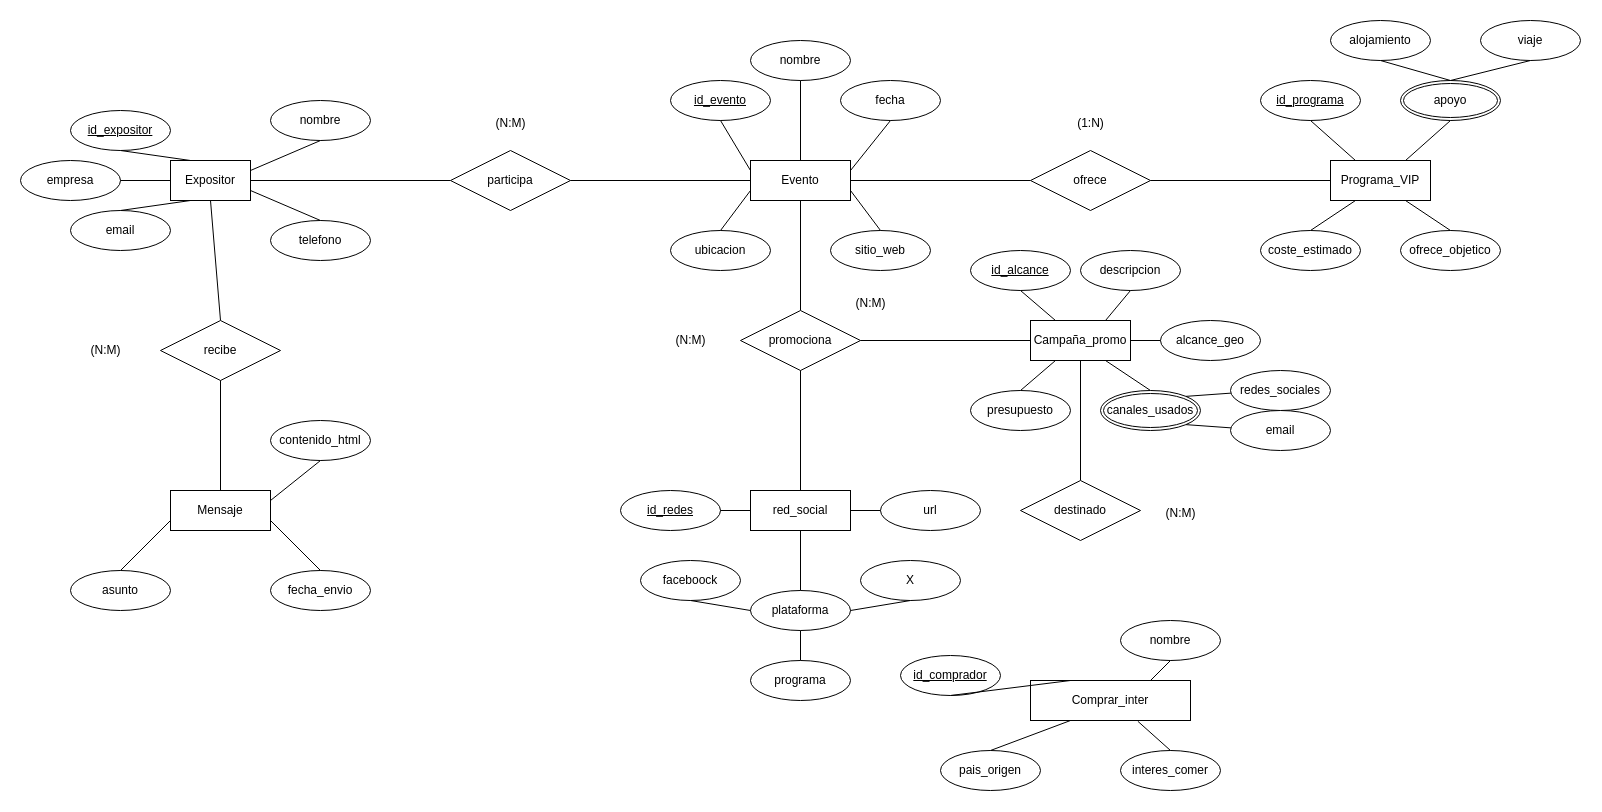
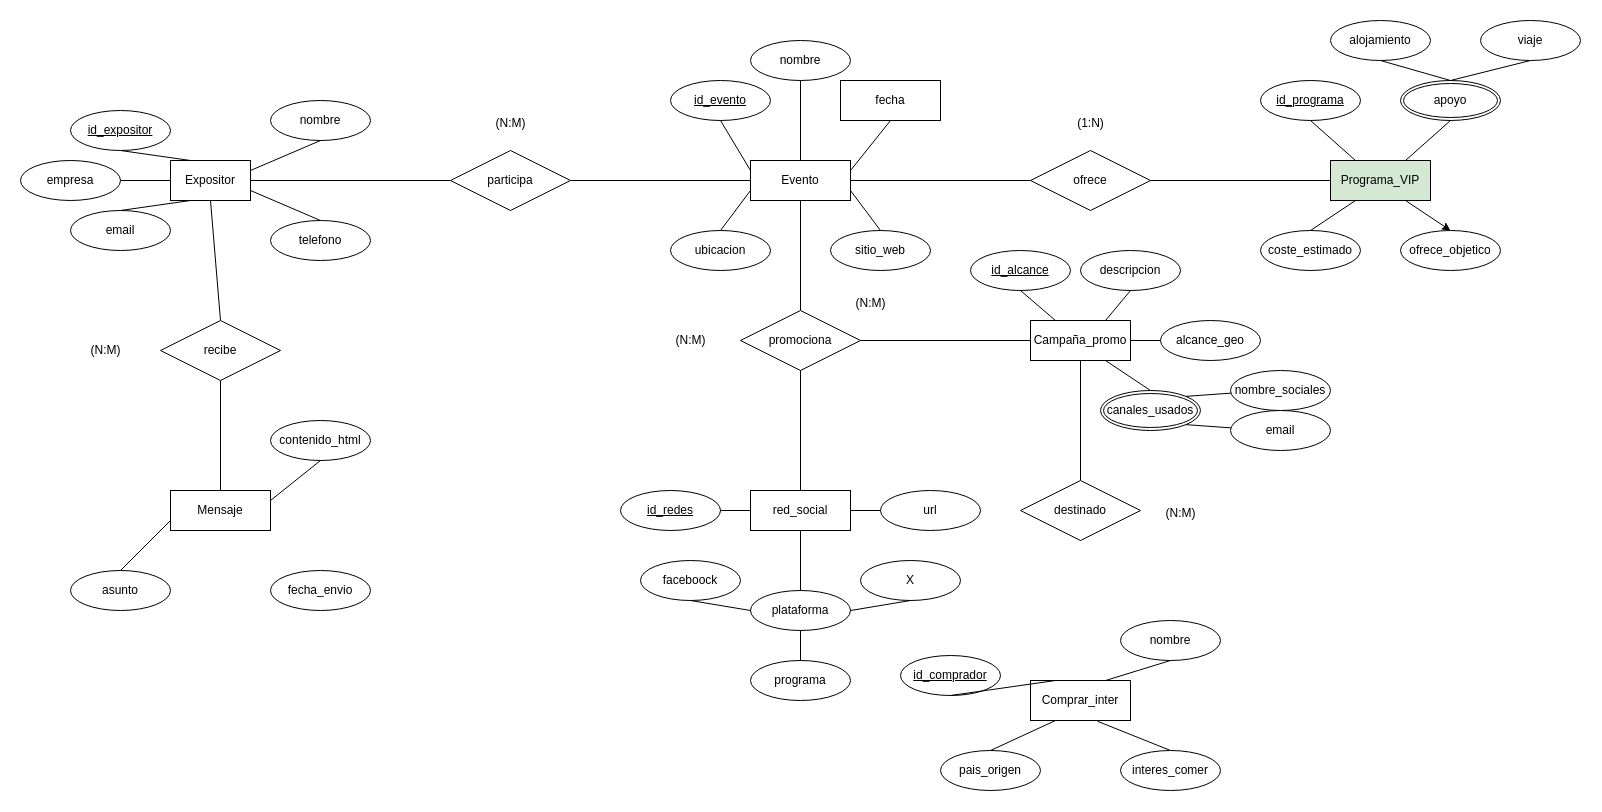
(891, 101) -> (891, 101)
(1381, 181) -> (1381, 181)
(1446, 228) -> (1444, 226)
(1038, 376) -> none
(1281, 391) -> (1281, 391)
(1021, 411) -> none
(296, 546) -> none
(1111, 701) -> (1081, 701)
